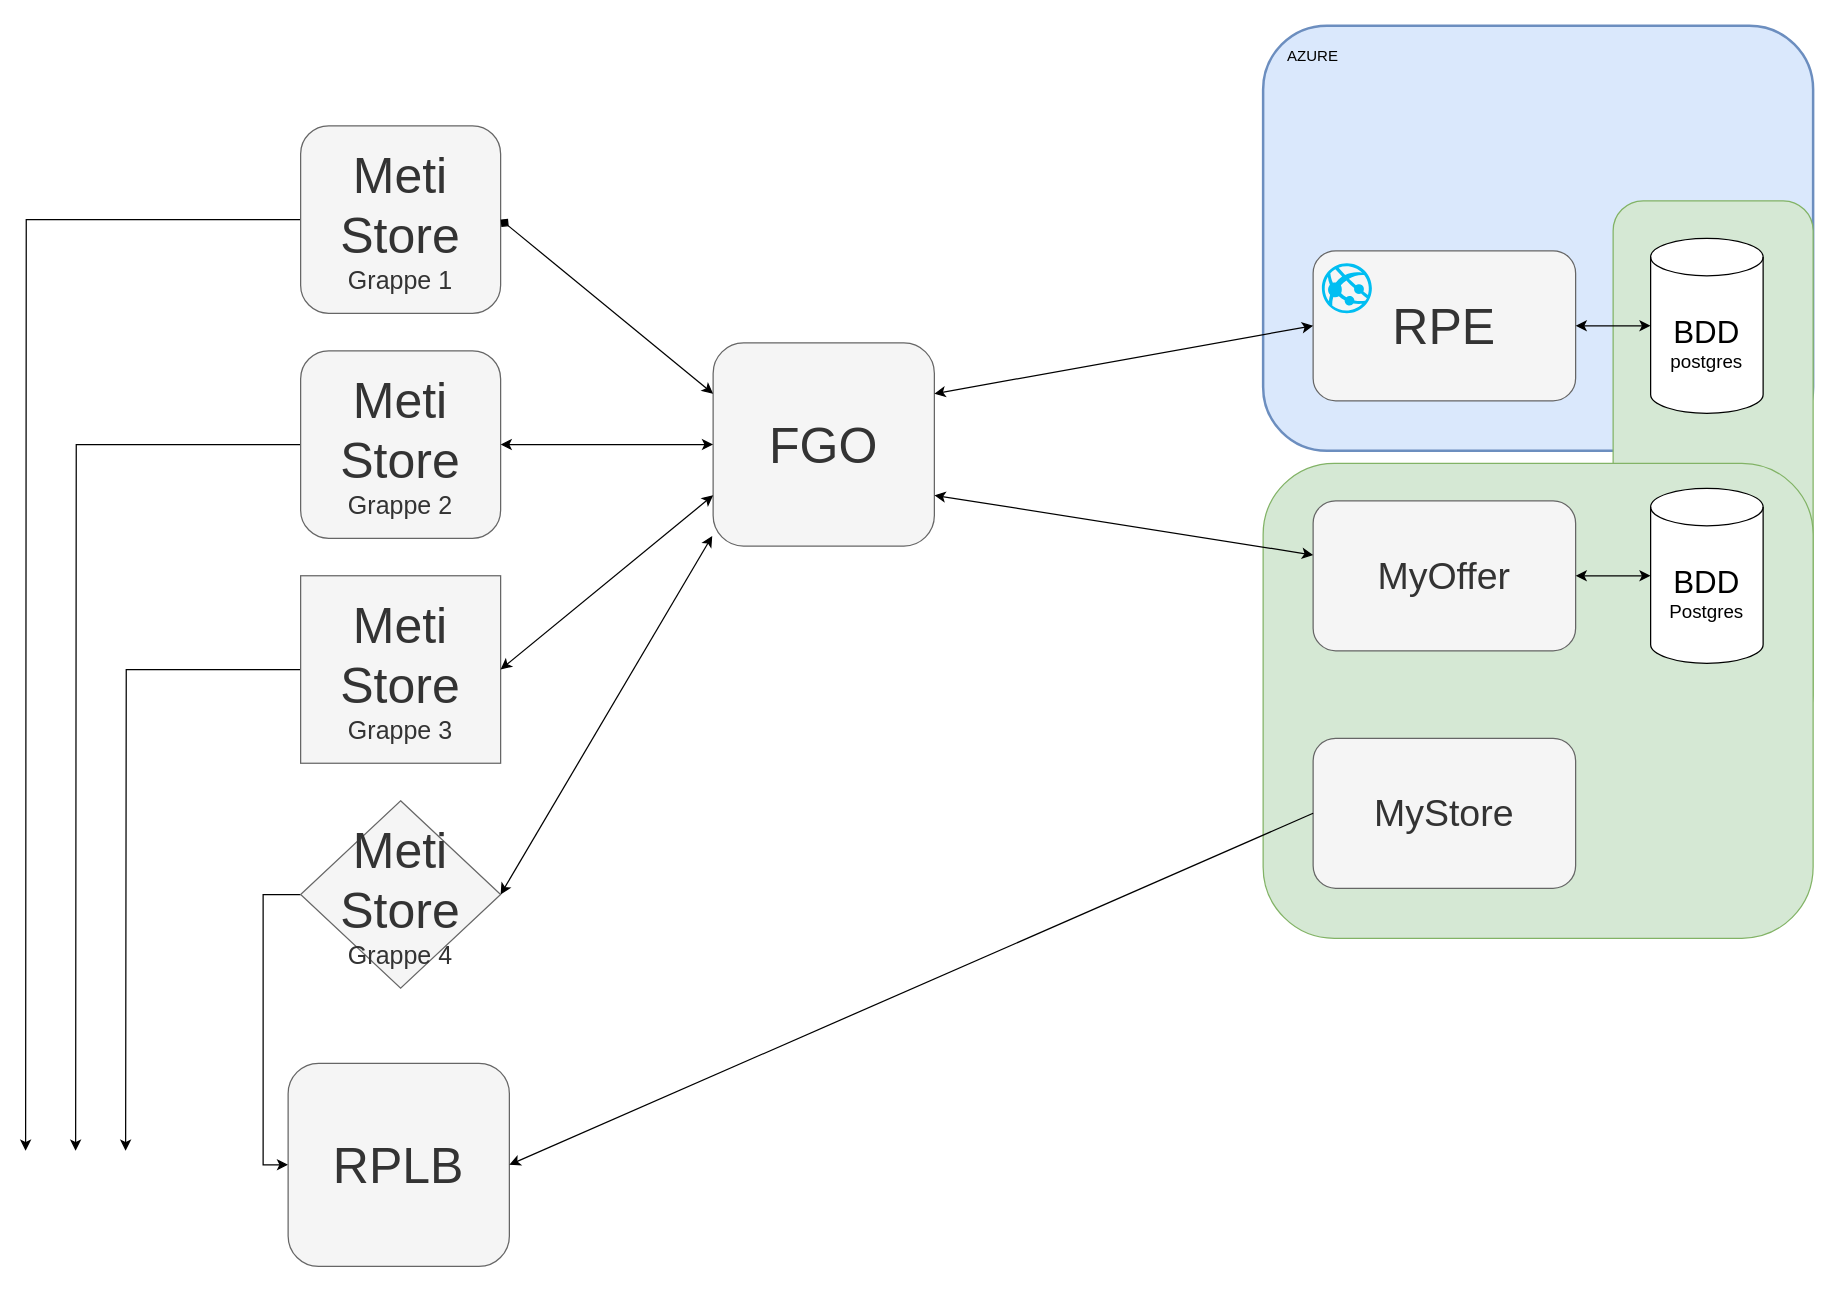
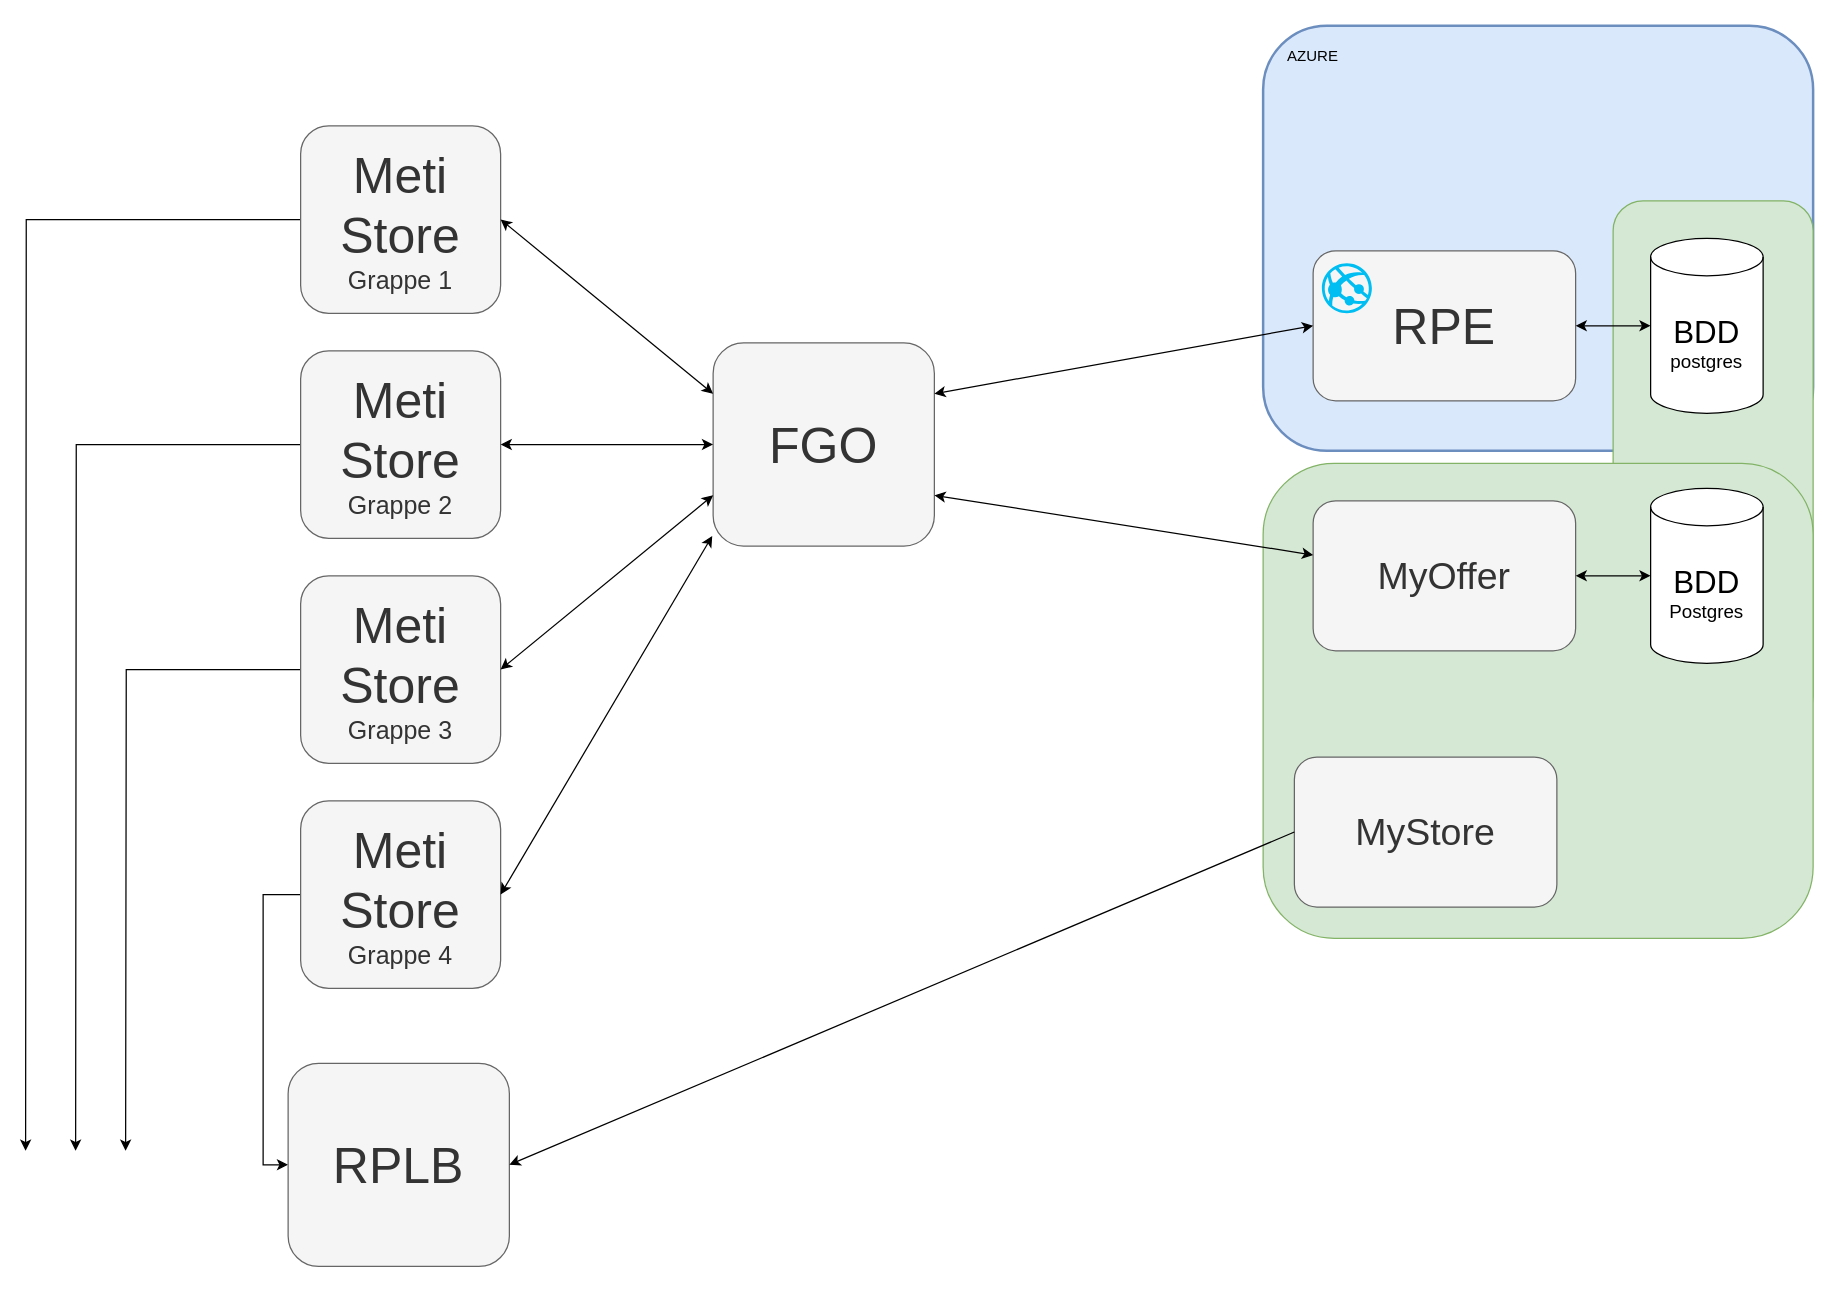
(508, 225) -> (508, 225)
(401, 669) -> (401, 669)
(1444, 813) -> (1426, 832)
(401, 894) -> (401, 894)
